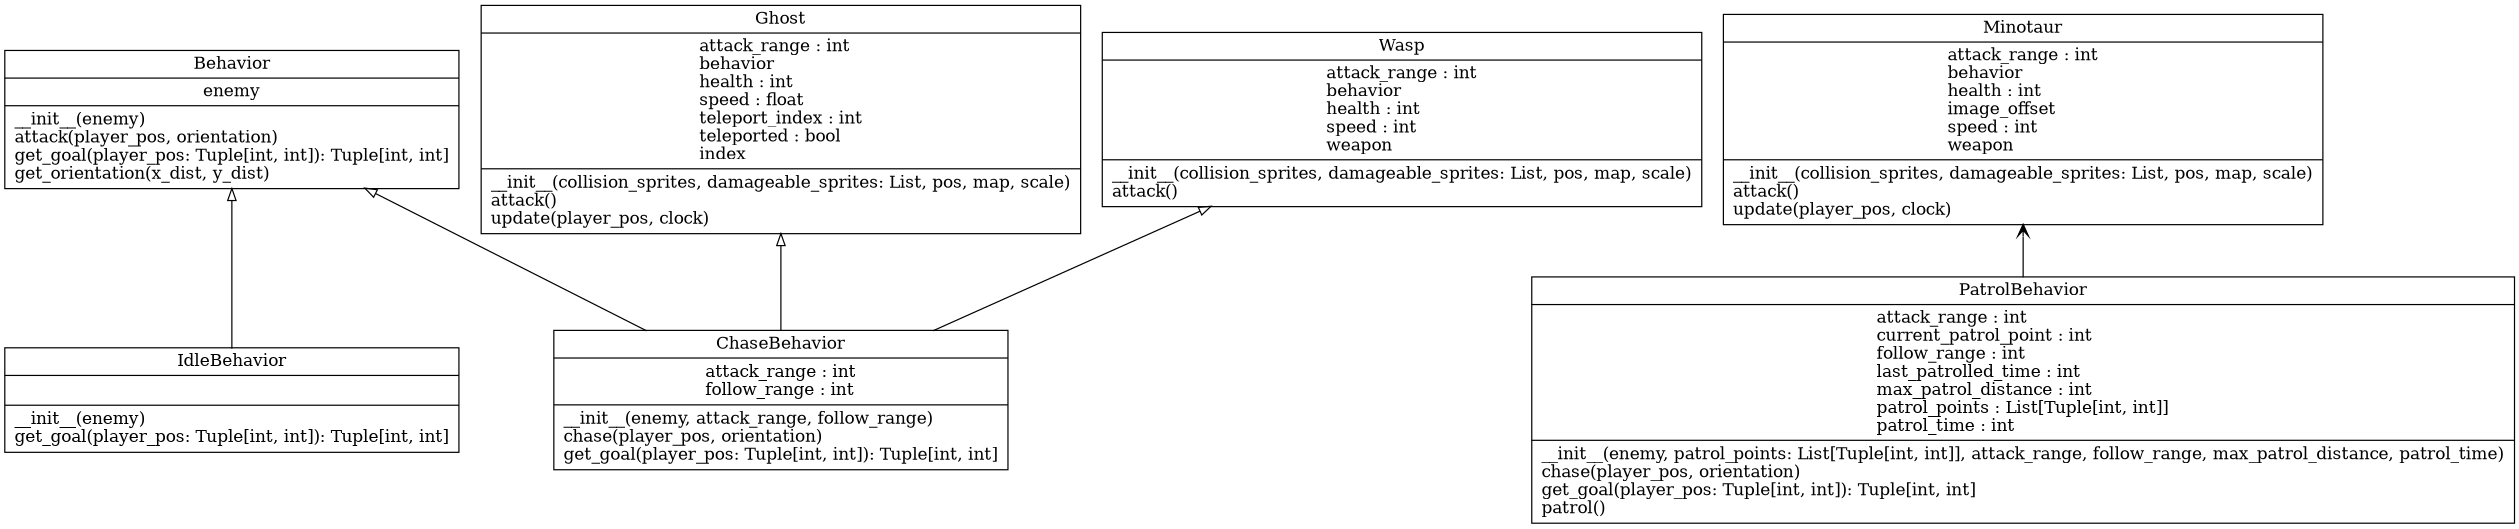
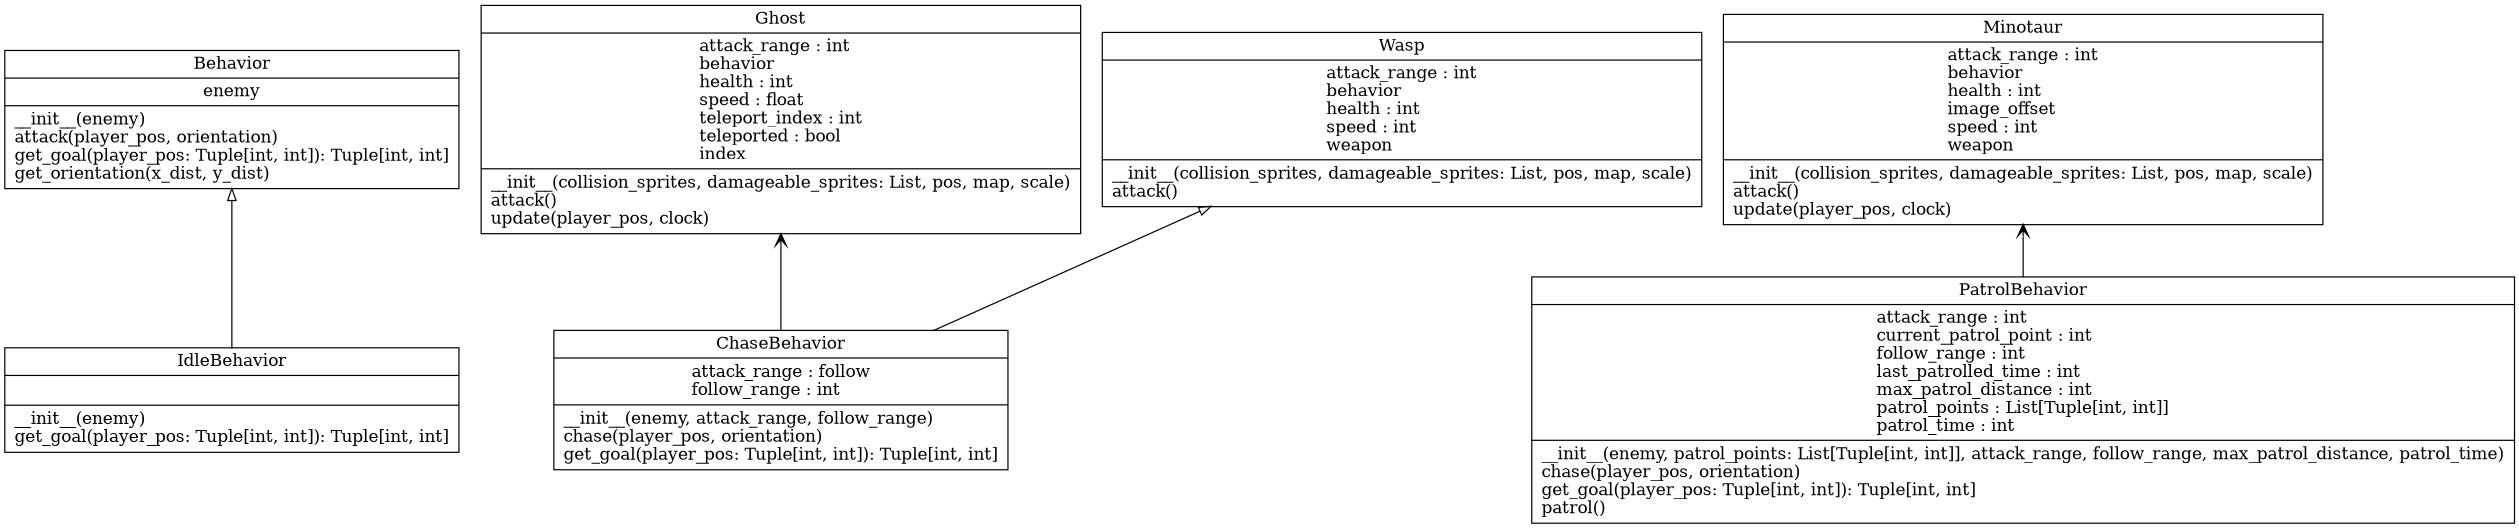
(511, 262) -> none
(781, 288) -> (781, 288)
(781, 372) -> (781, 372)
